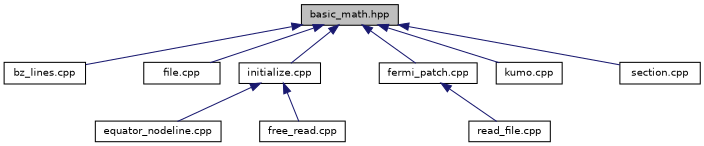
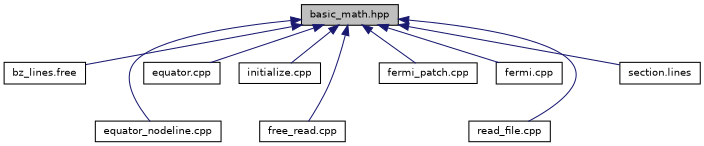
(45, 73) -> (45, 73)
(182, 73) -> (182, 73)
(529, 73) -> (529, 73)
(660, 73) -> (660, 73)
(214, 104) -> (178, 40)
(473, 105) -> (533, 42)
(293, 107) -> (331, 80)
